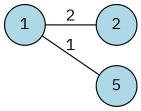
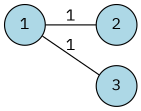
(71, 16) -> (71, 16)
(117, 86) -> (117, 86)
